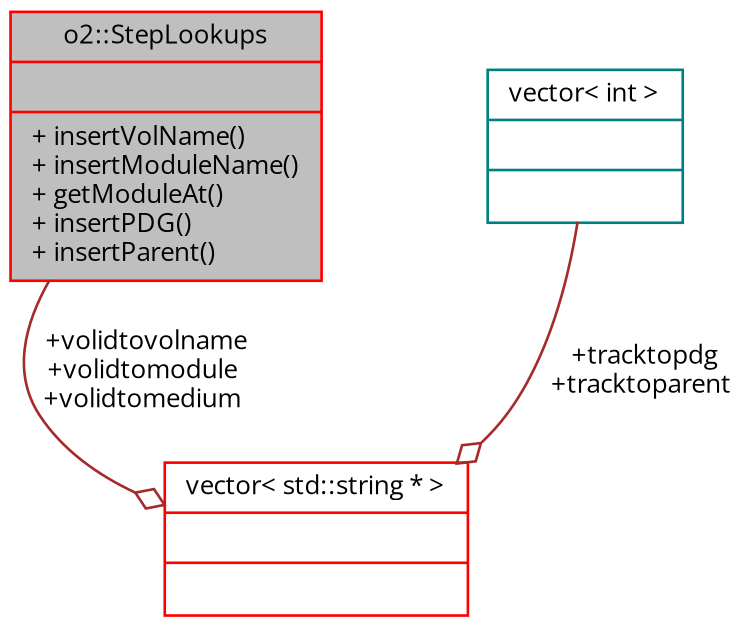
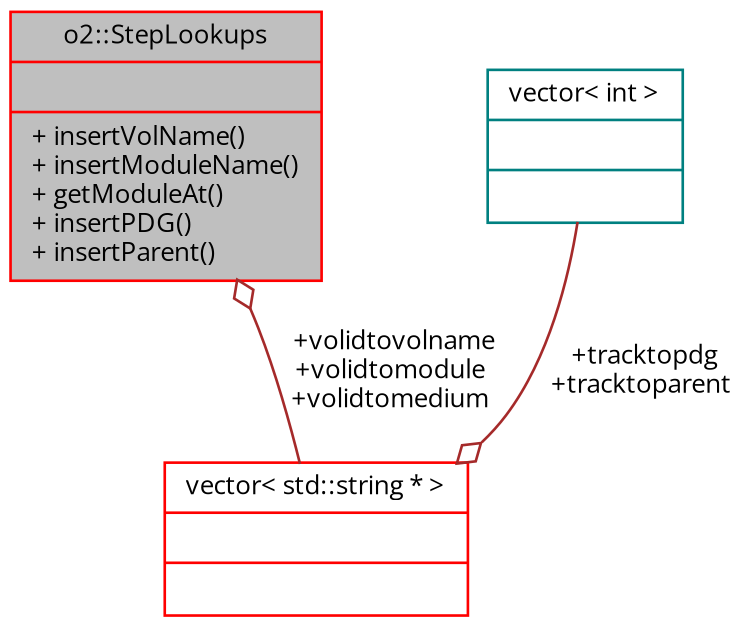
(35, 407) -> (278, 385)
